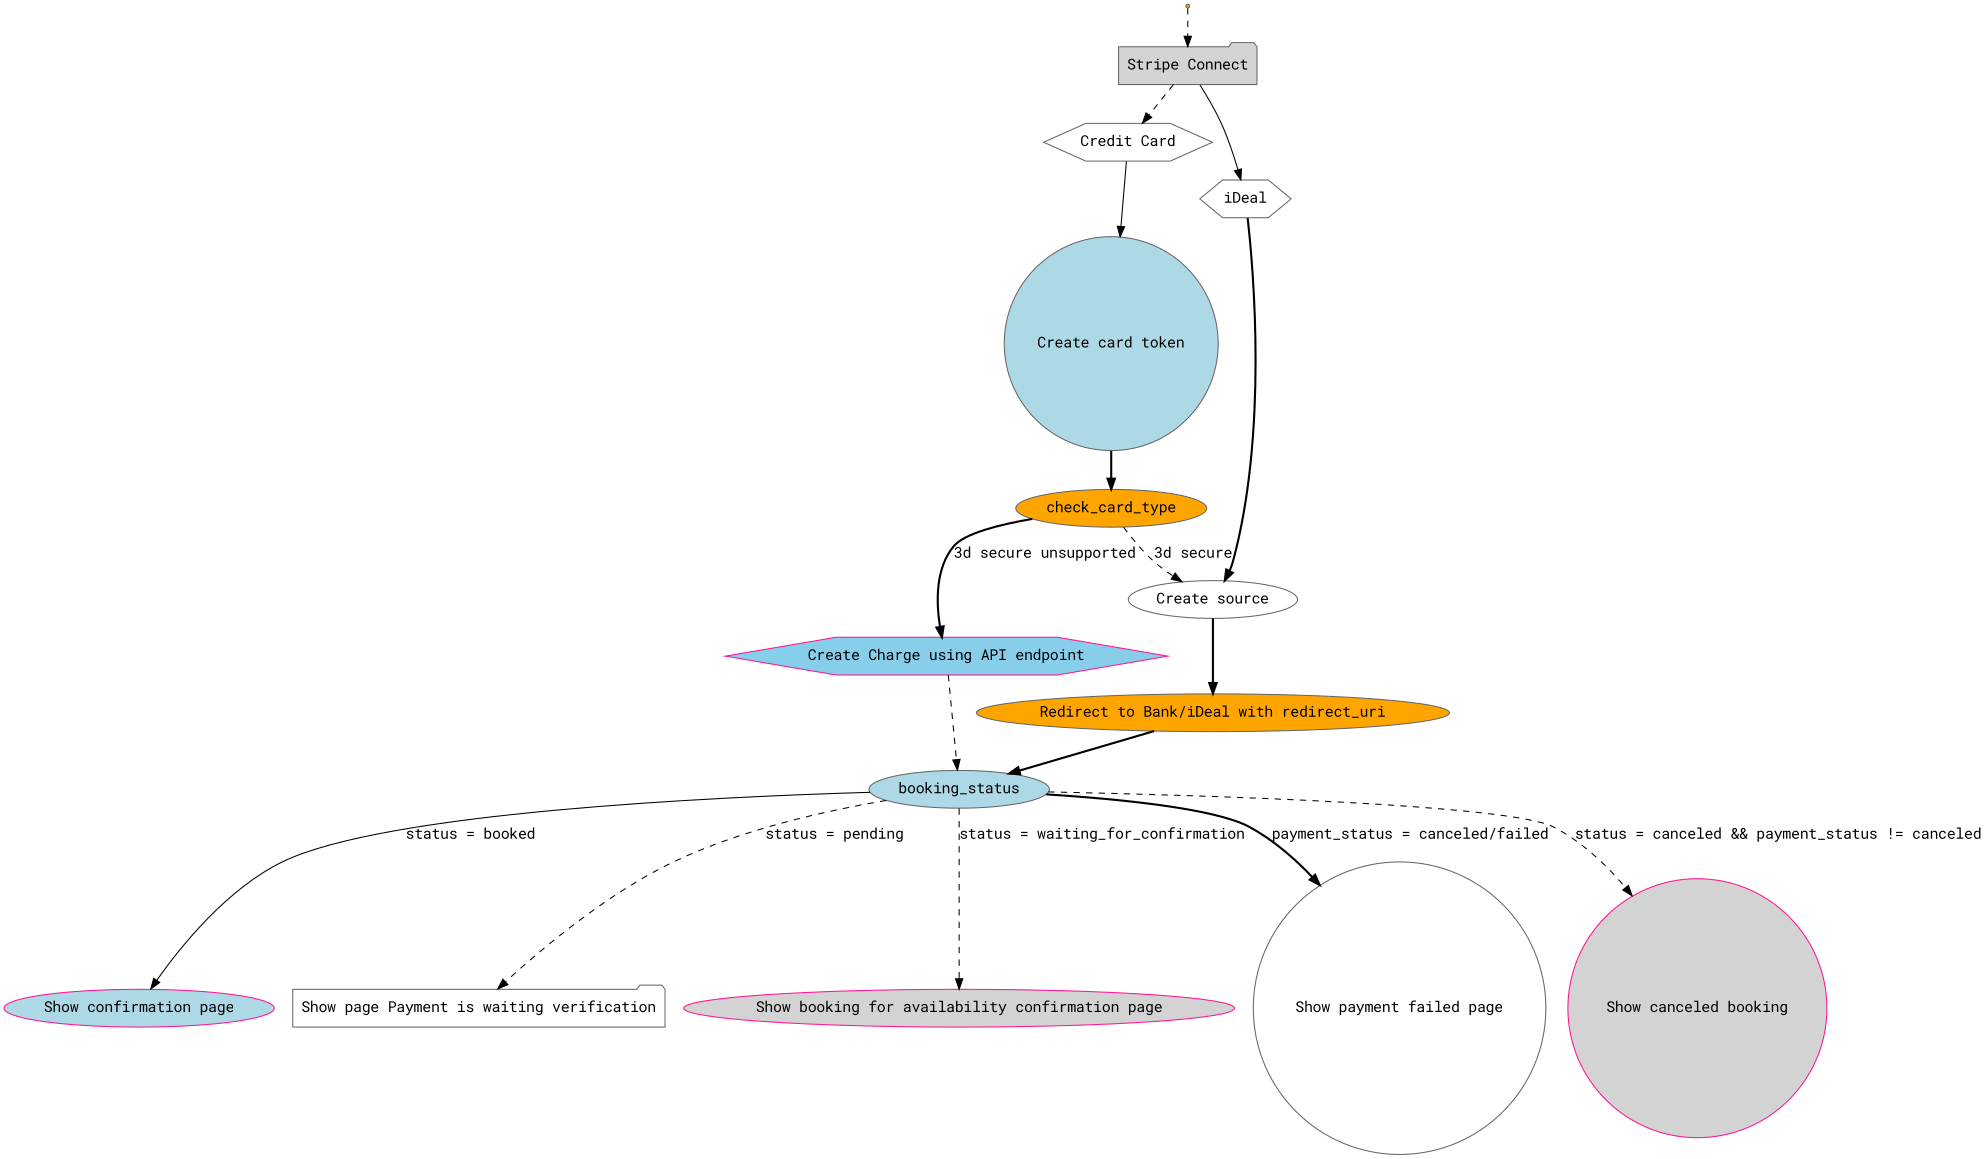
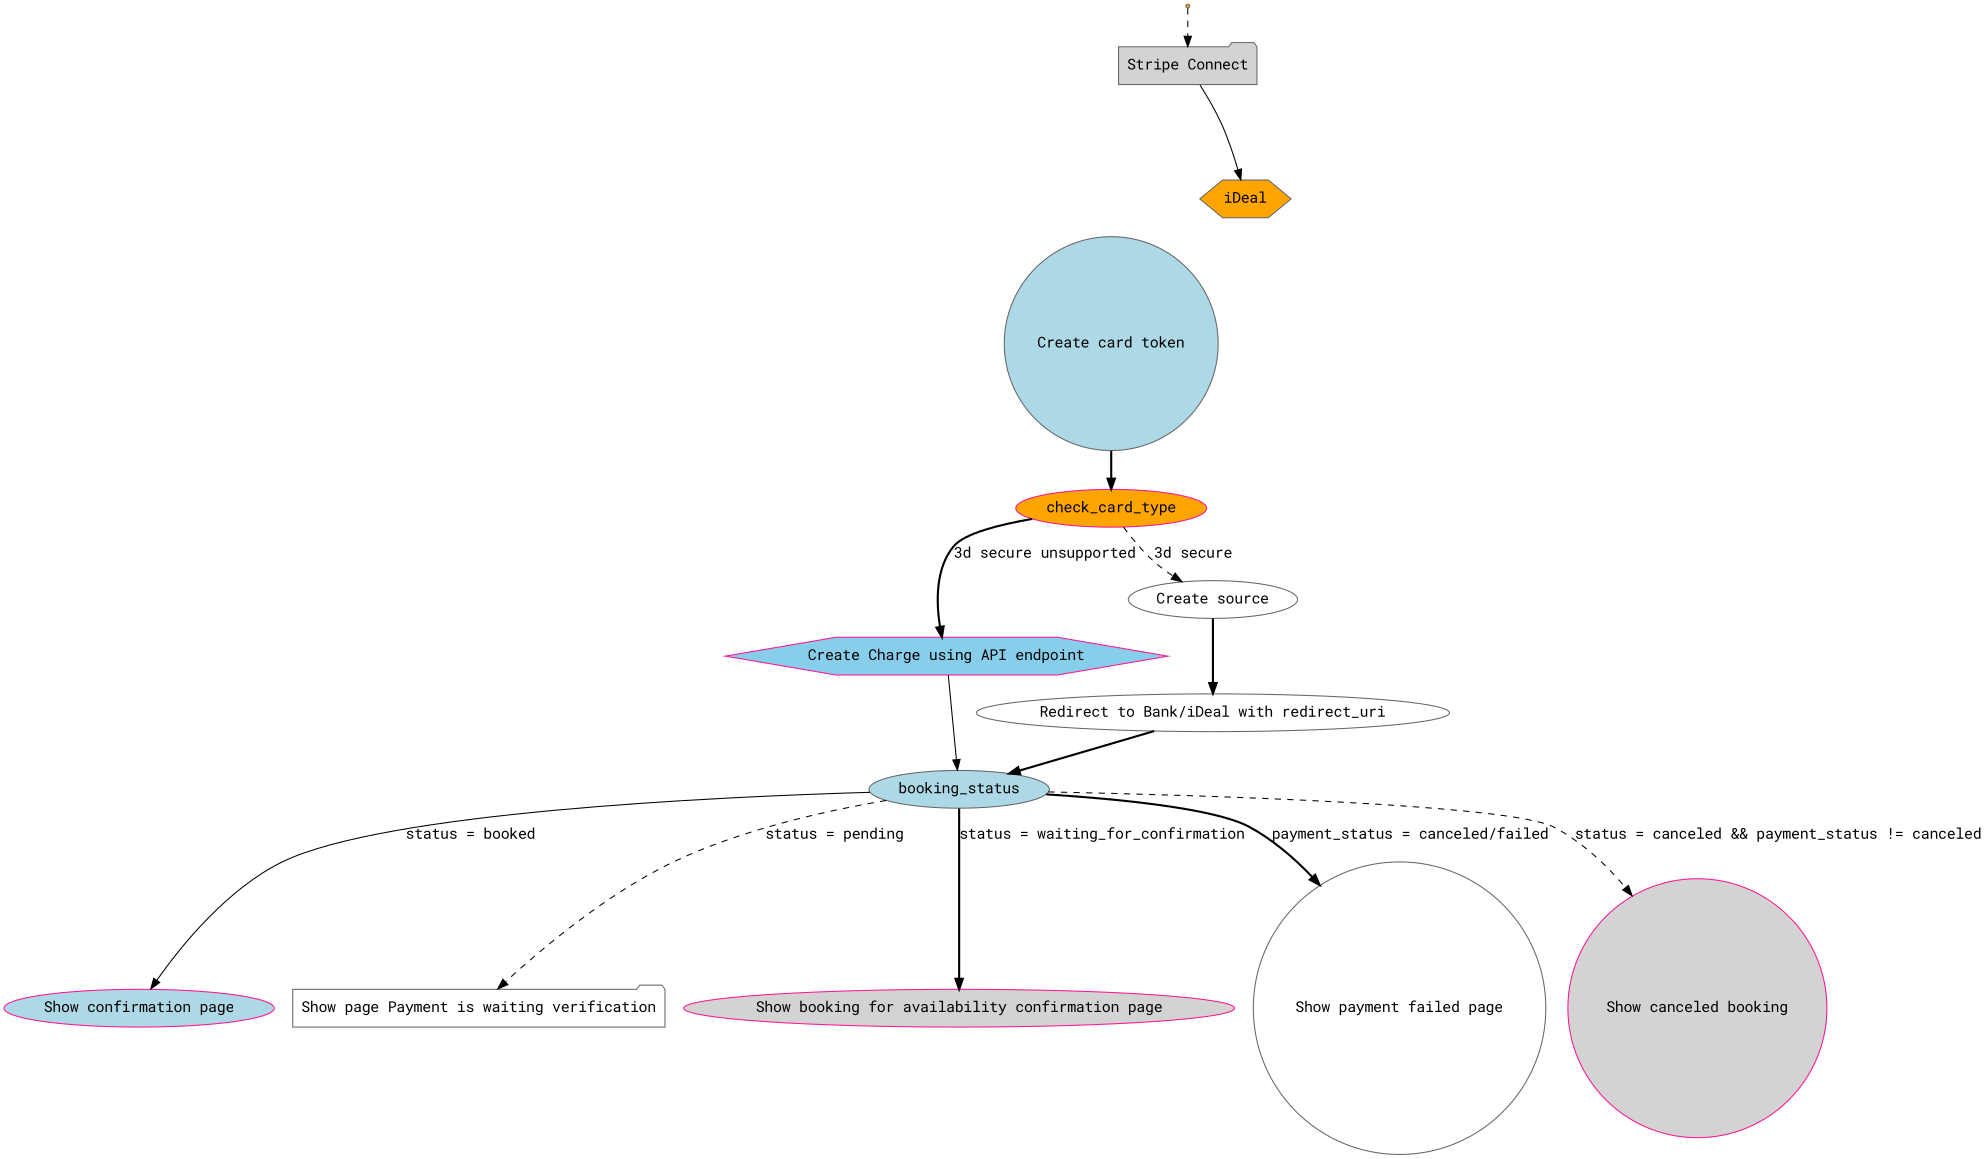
(1128, 142) -> none
(1245, 199) -> (1245, 199)
(1255, 396) -> none
(1111, 508) -> (1111, 508)
(1213, 713) -> (1213, 713)
(952, 717) -> (952, 717)
(959, 894) -> (959, 894)
